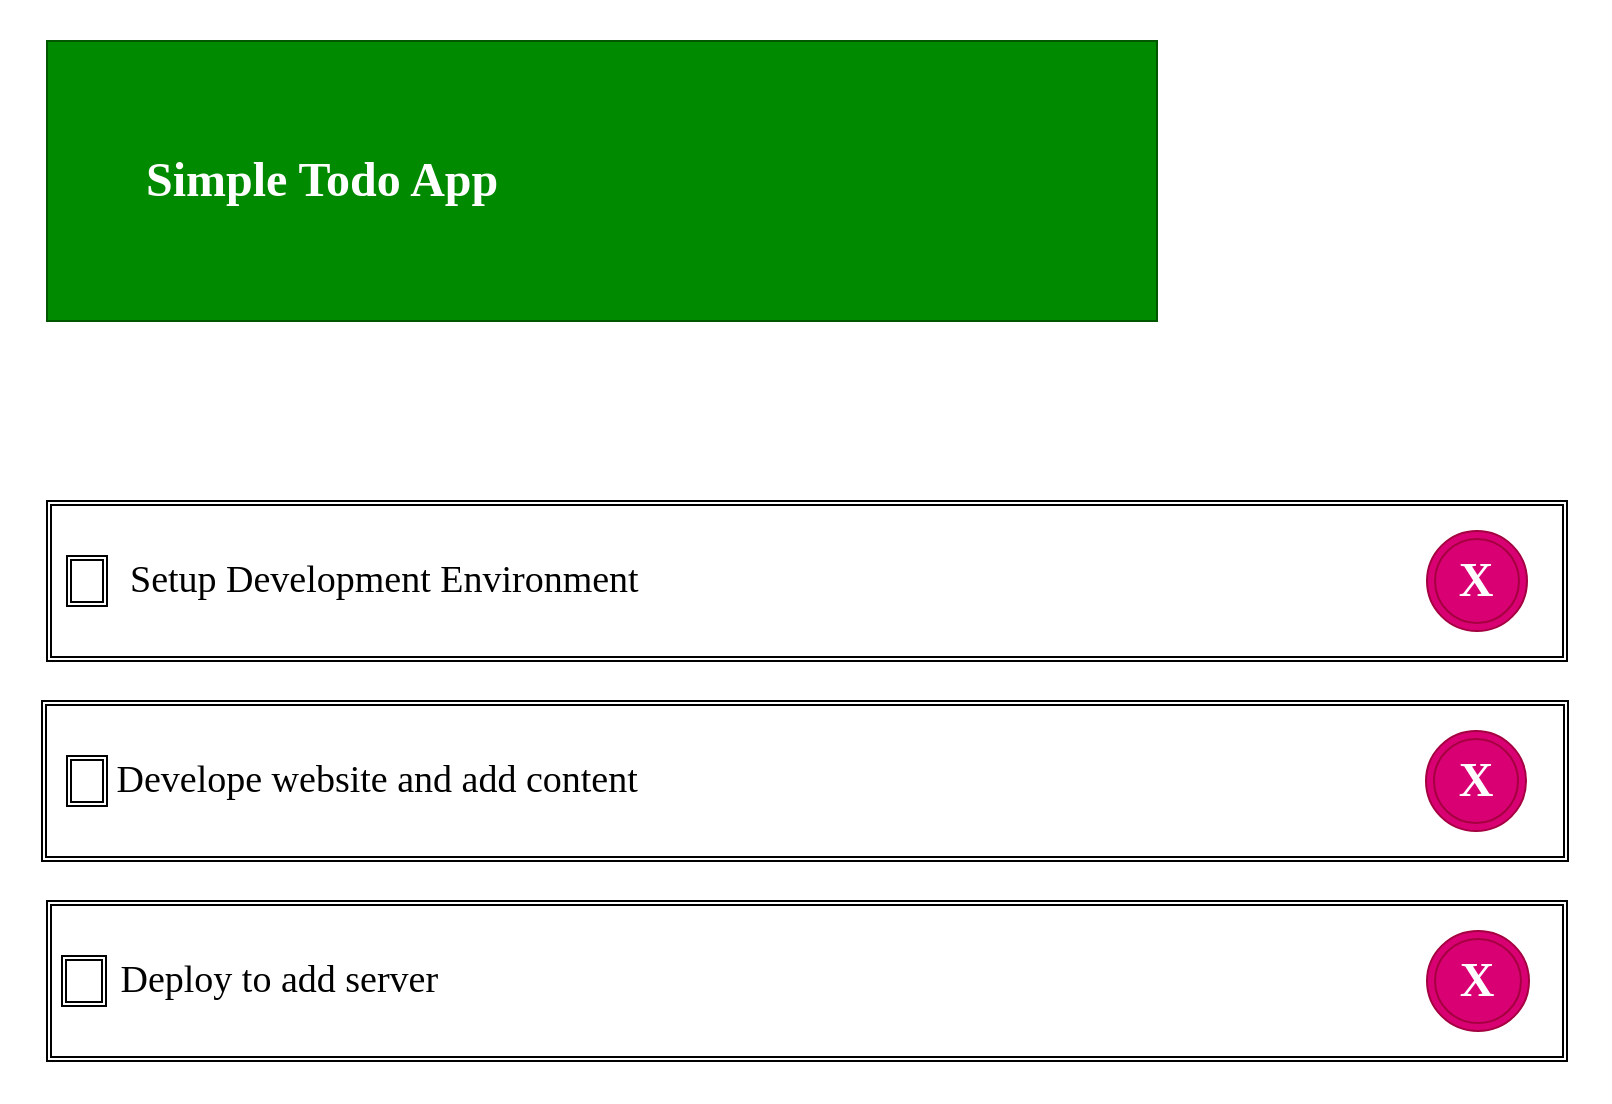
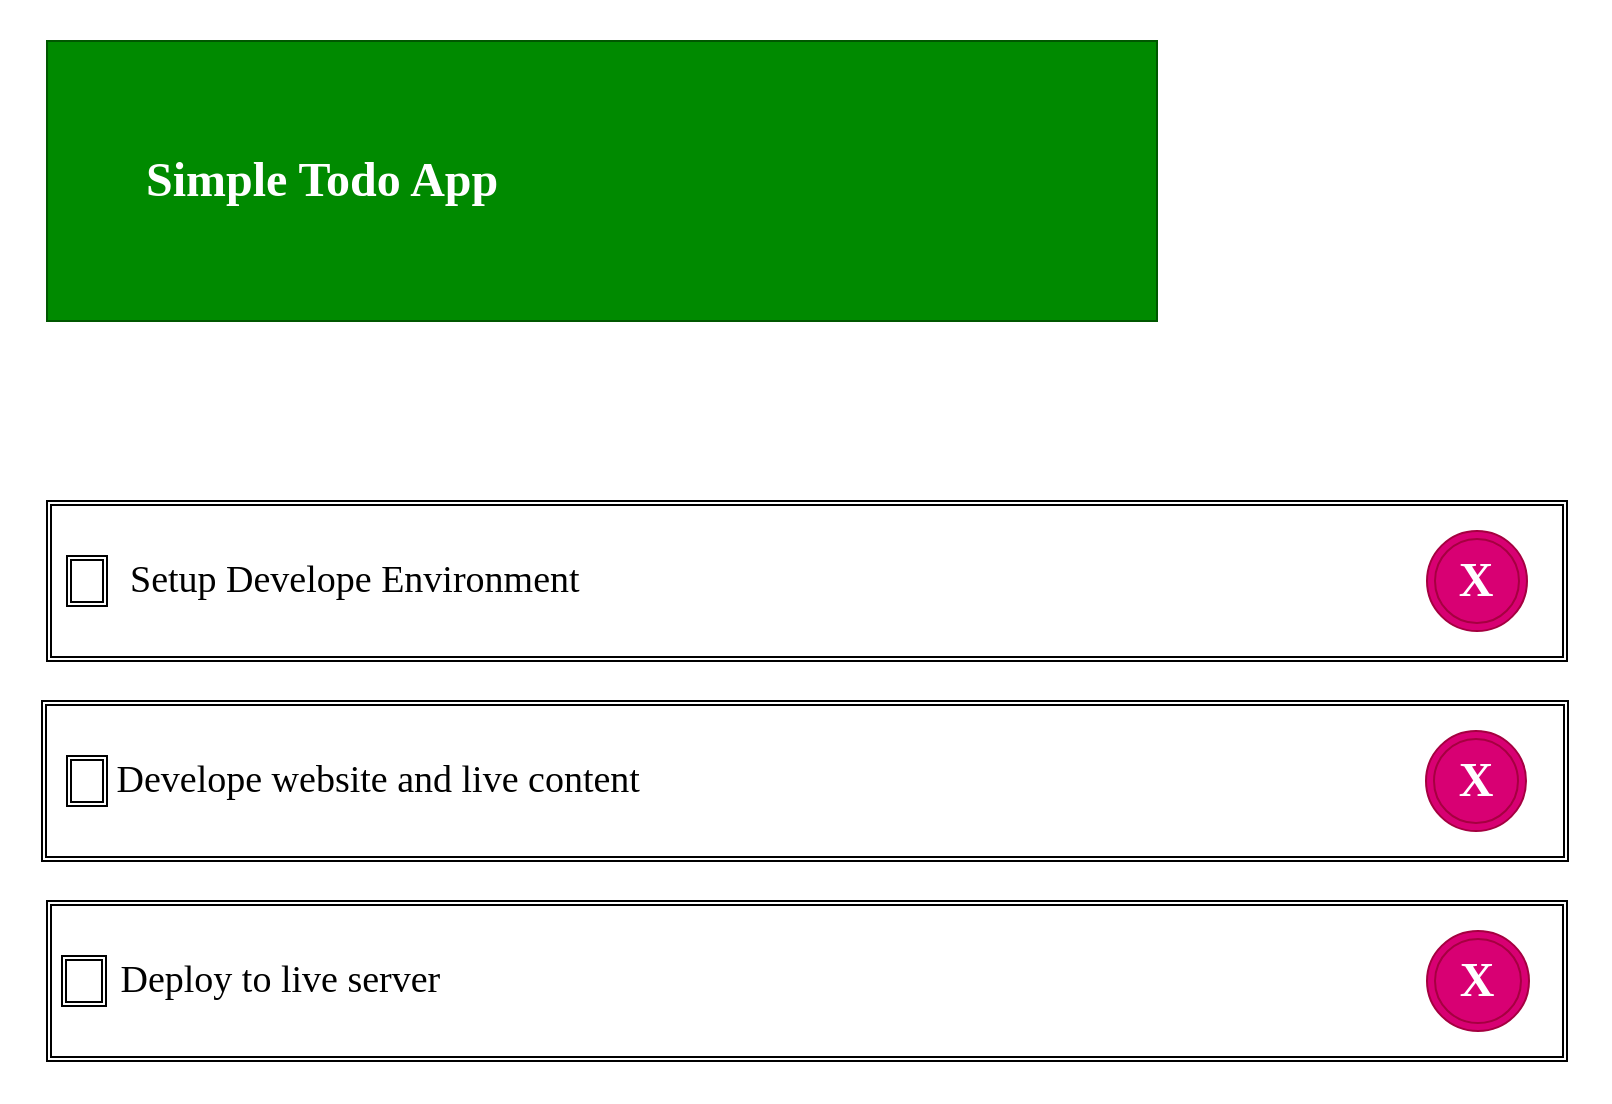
(237, 581) -> (217, 581)
(247, 781) -> (248, 781)
(177, 981) -> (177, 981)
